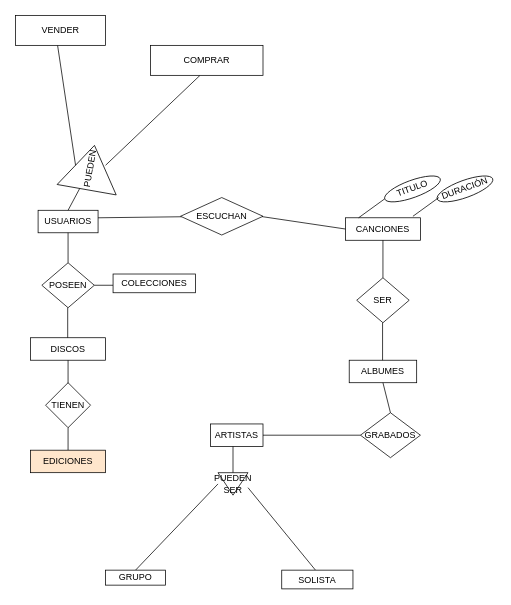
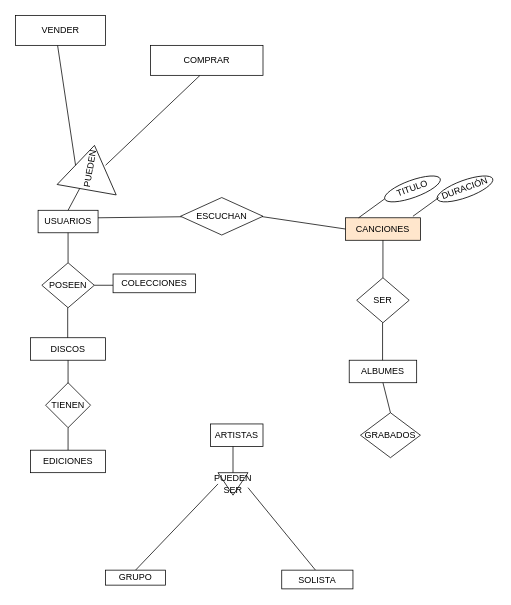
(383, 229) -> (383, 229)
(312, 435) -> none
(68, 462) -> (68, 462)
